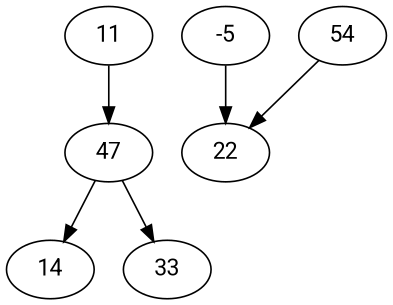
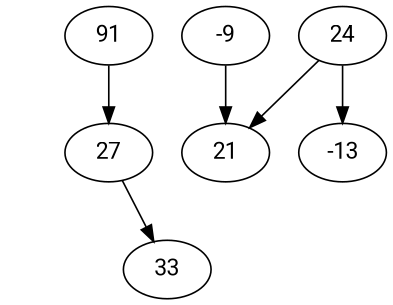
(109, 36) -> (109, 36)
(226, 36) -> (226, 36)
(343, 36) -> (343, 36)
(109, 153) -> (109, 153)
(226, 153) -> (226, 153)
none -> (343, 153)
(50, 270) -> none
